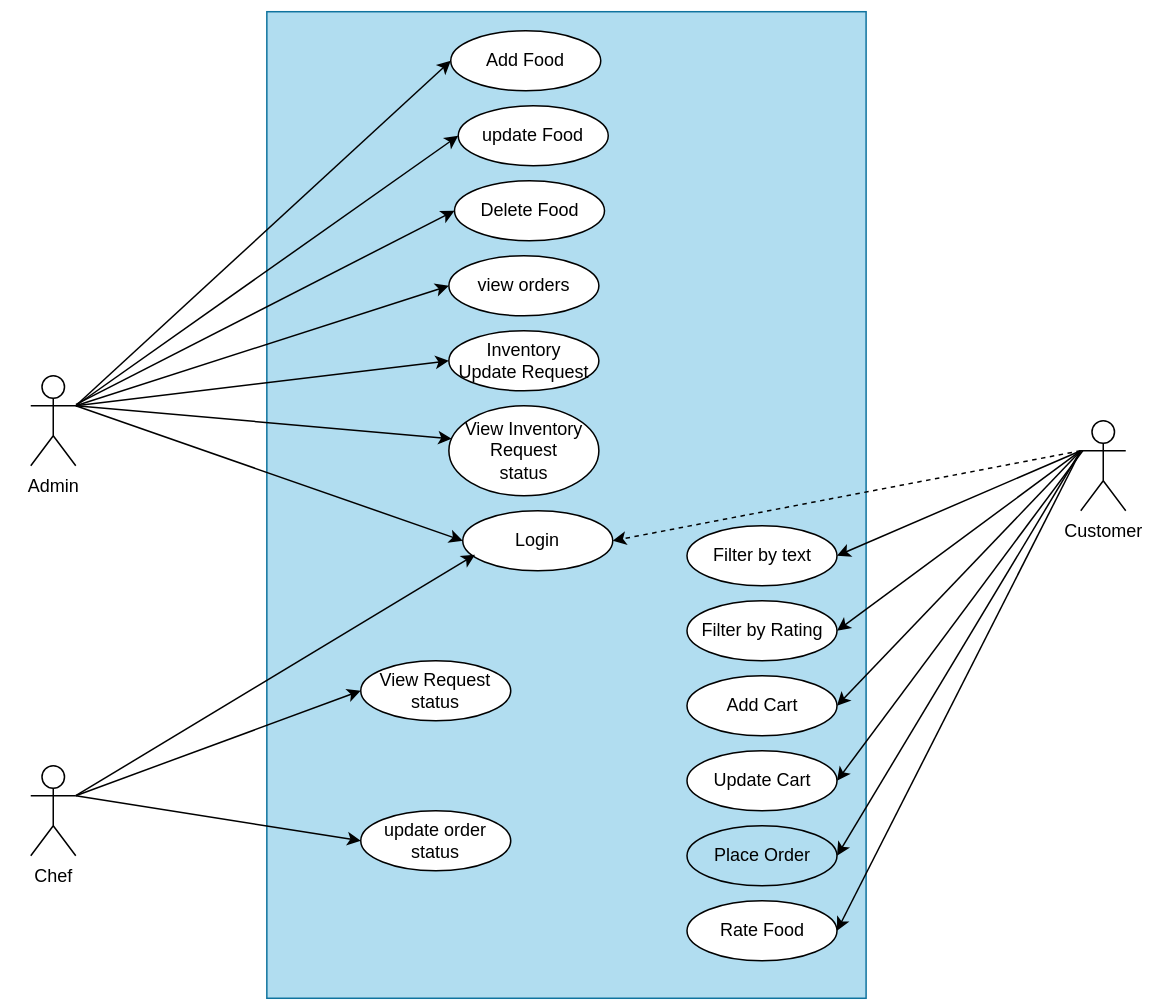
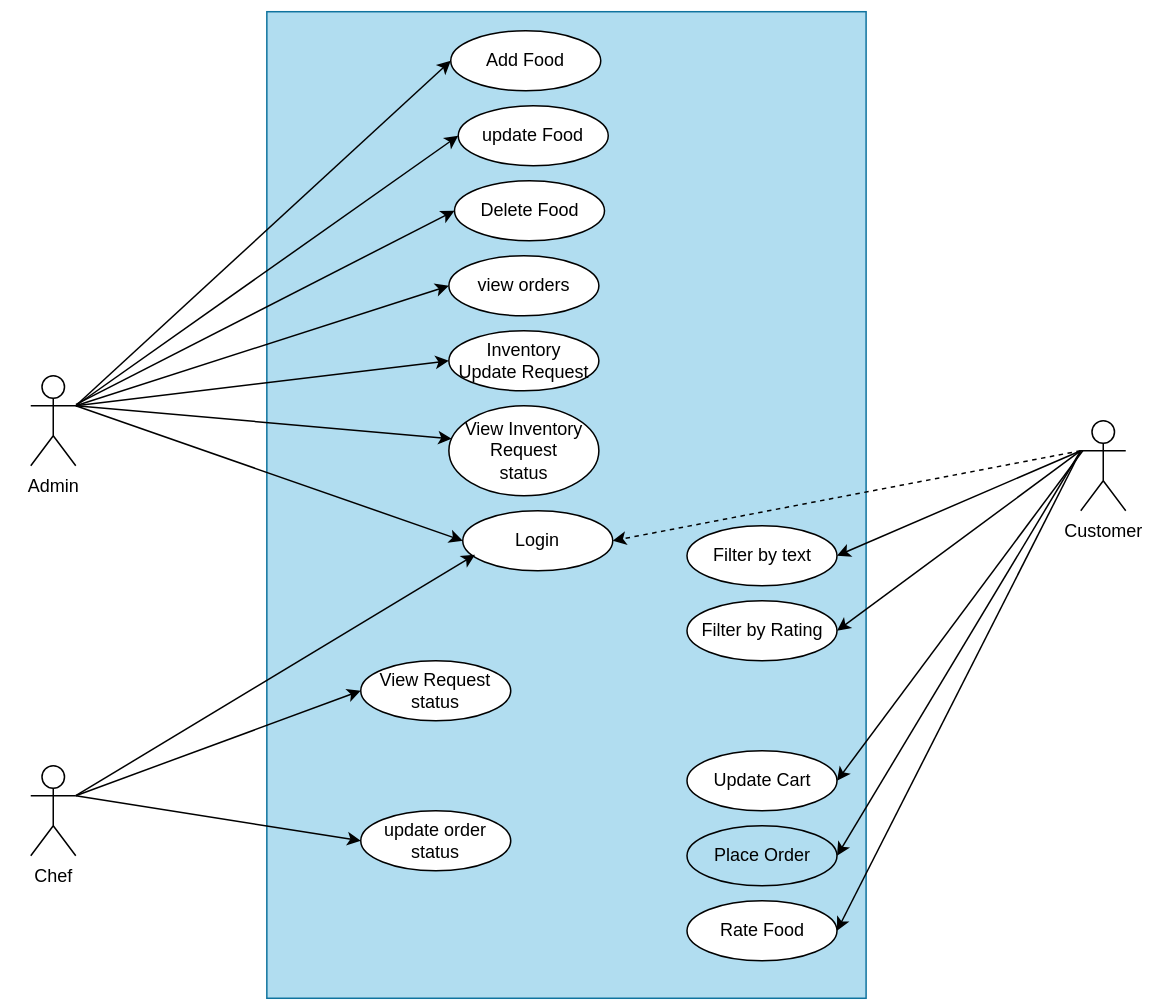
(958, 579) -> none
(762, 706) -> none
